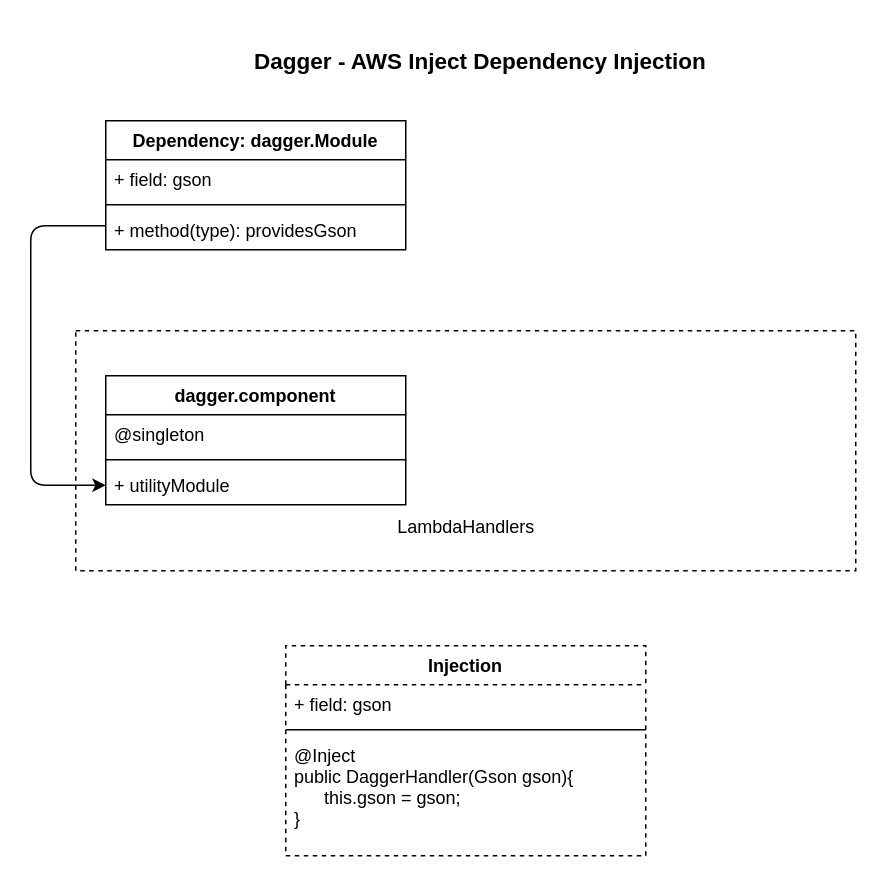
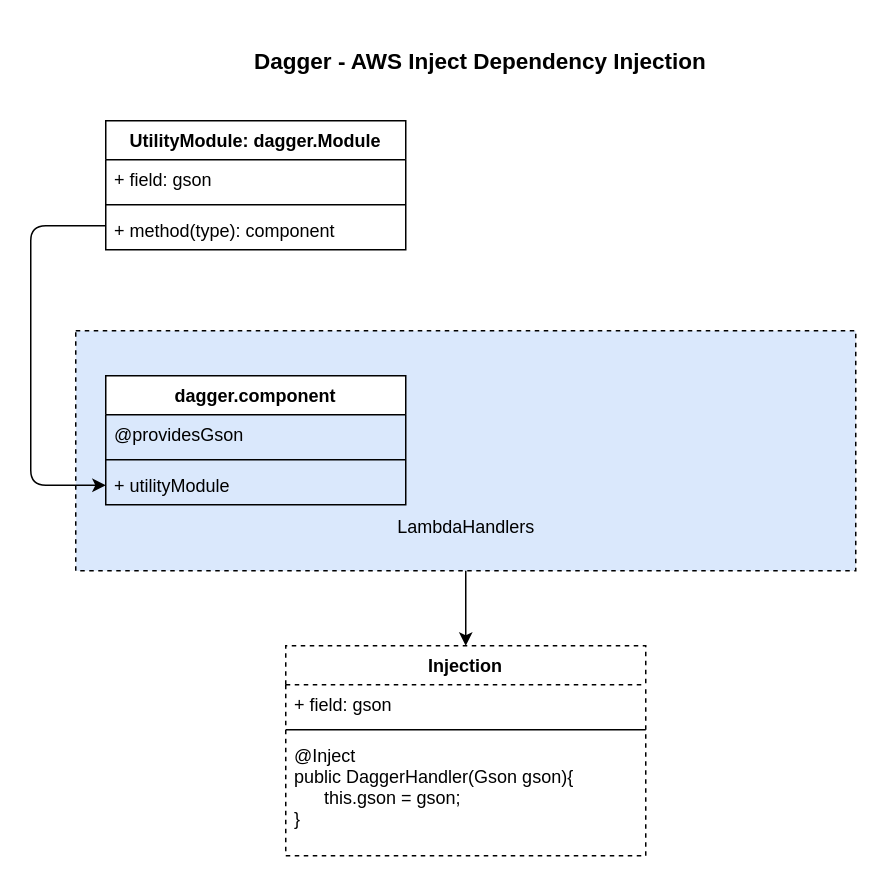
(255, 141) -> (255, 141)
(246, 231) -> (233, 231)
(160, 435) -> (177, 435)
(466, 451) -> (466, 451)
none -> (466, 603)
